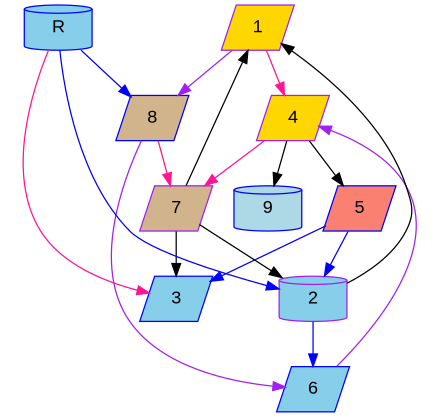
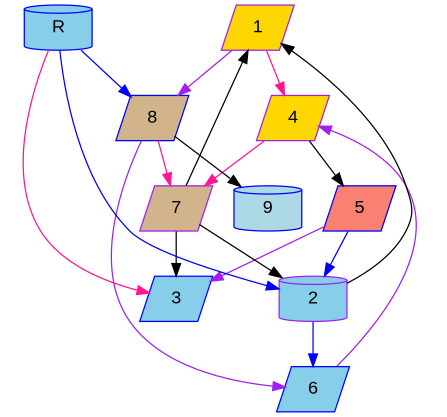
(282, 157) -> (207, 161)
(274, 251) -> (274, 251)
